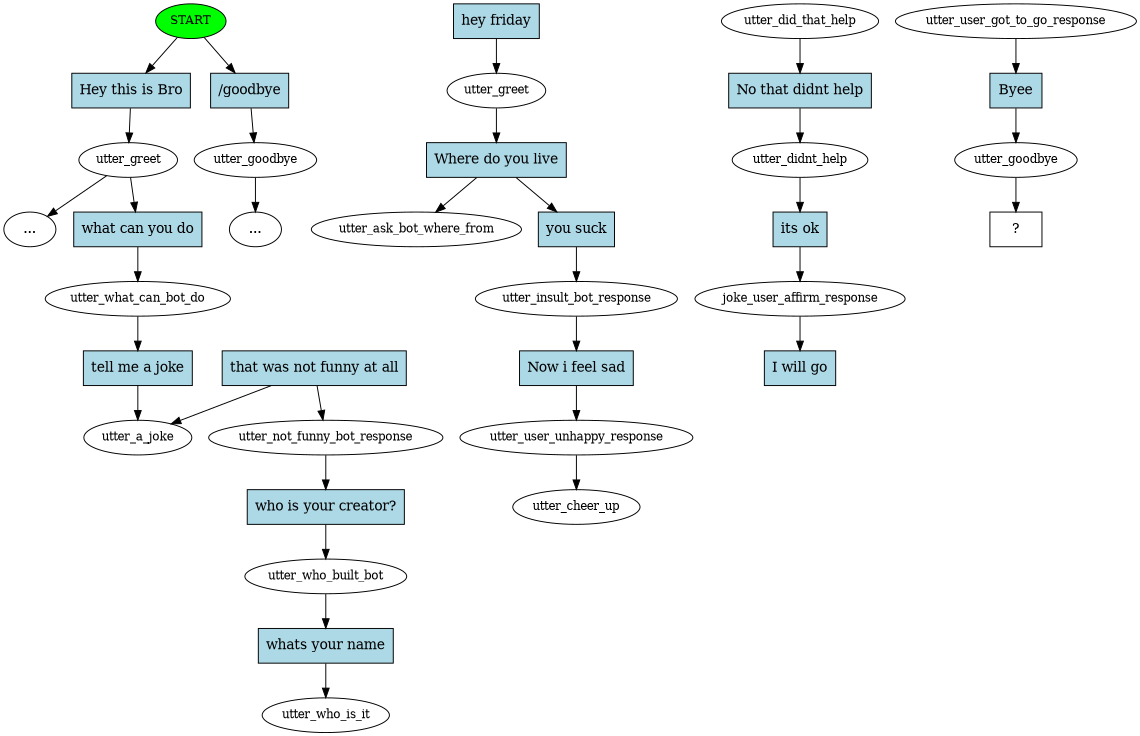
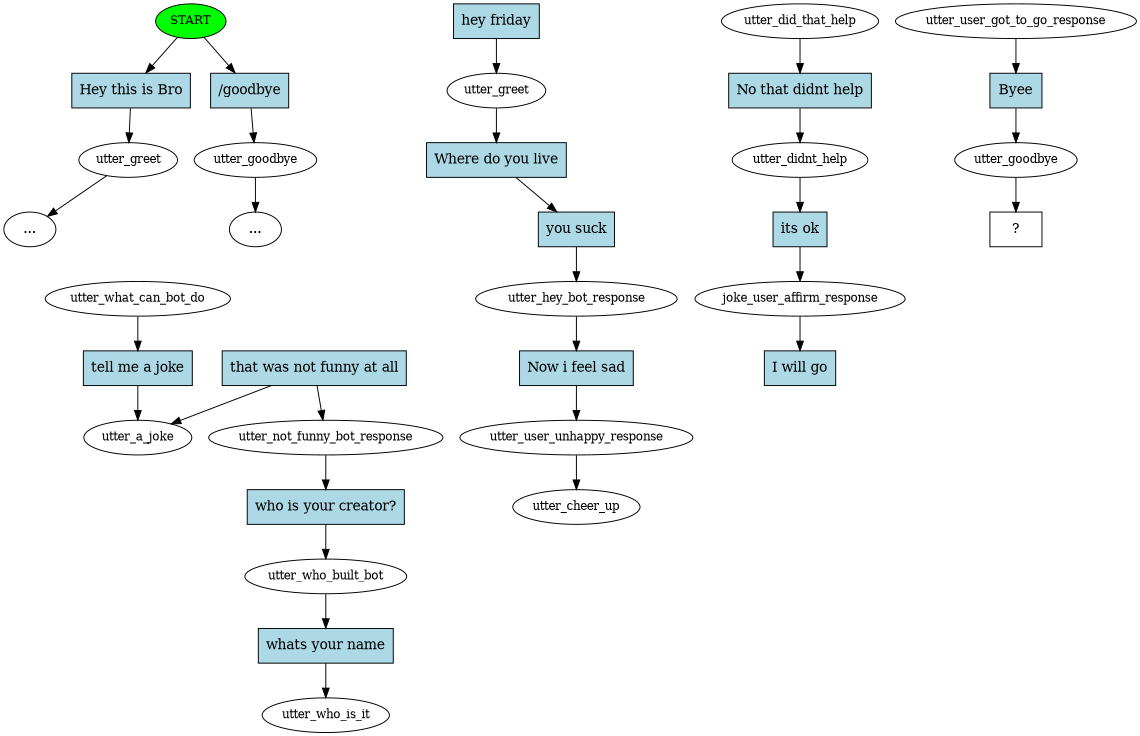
(138, 229) -> none
(416, 229) -> none
(576, 299) -> (576, 299)
